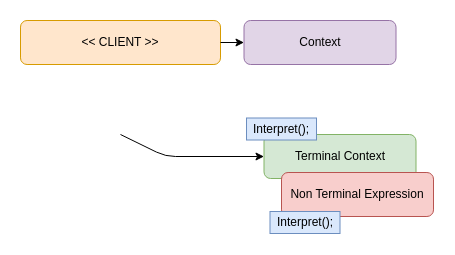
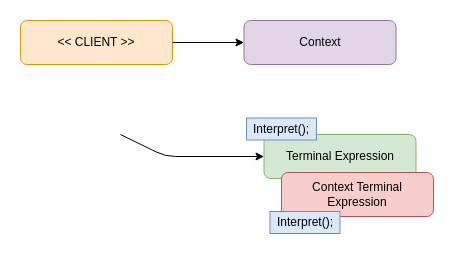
(121, 43) -> (97, 43)
(341, 157) -> (341, 157)
(358, 195) -> (358, 195)
